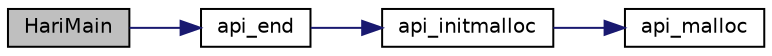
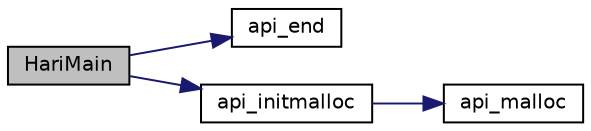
(336, 28) -> (155, 81)
